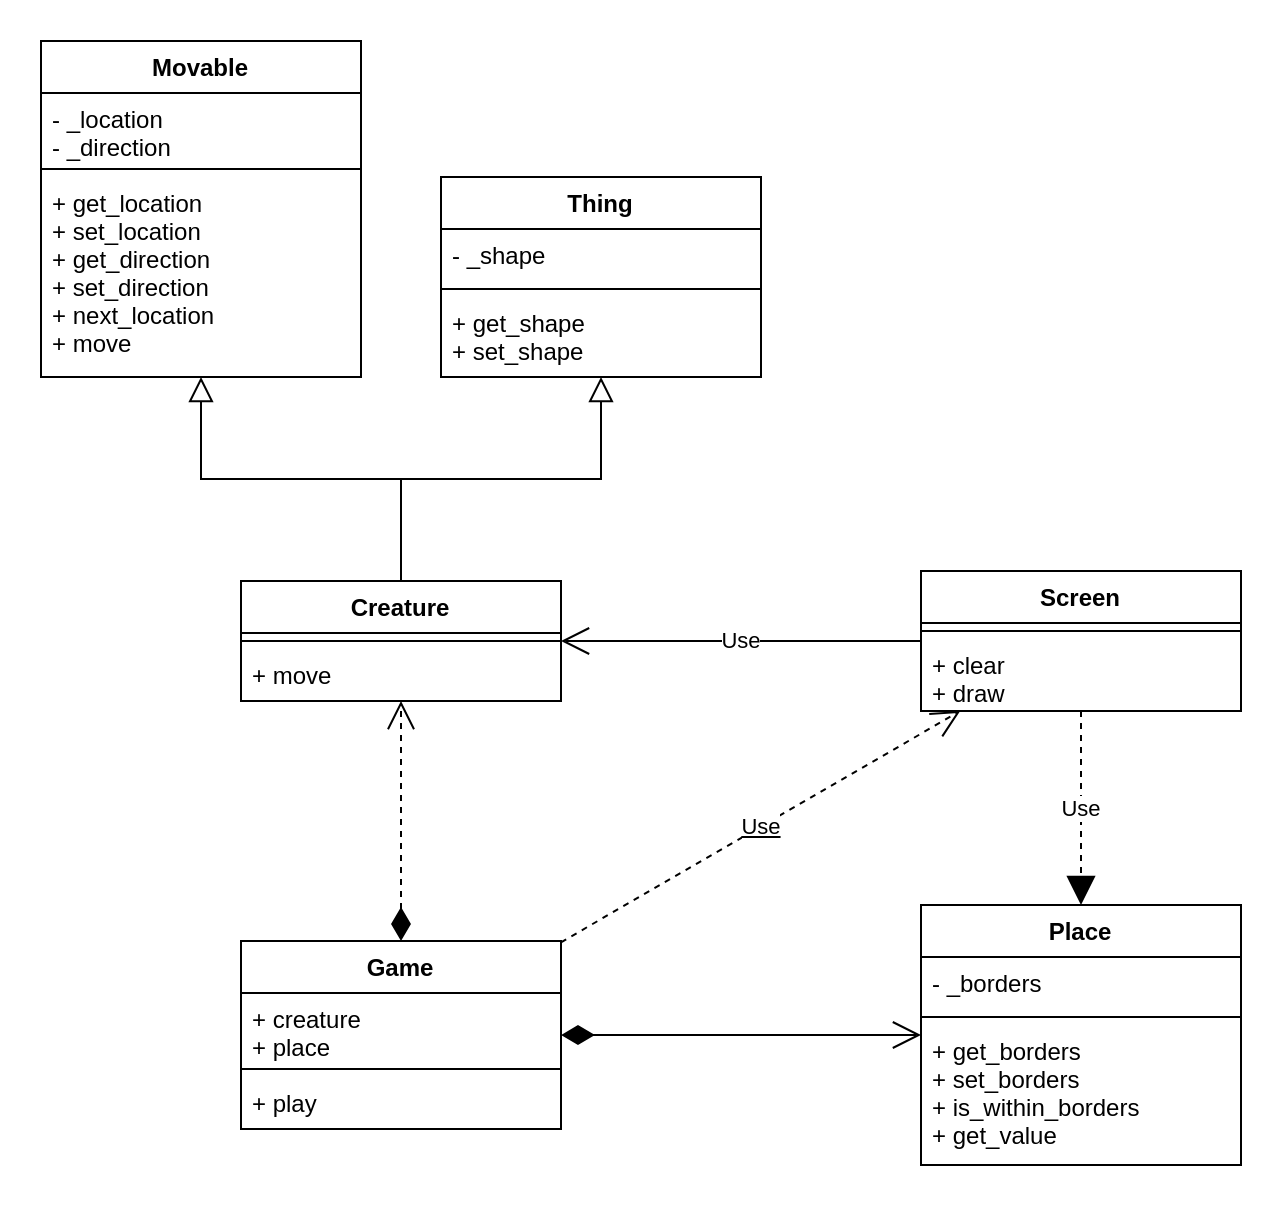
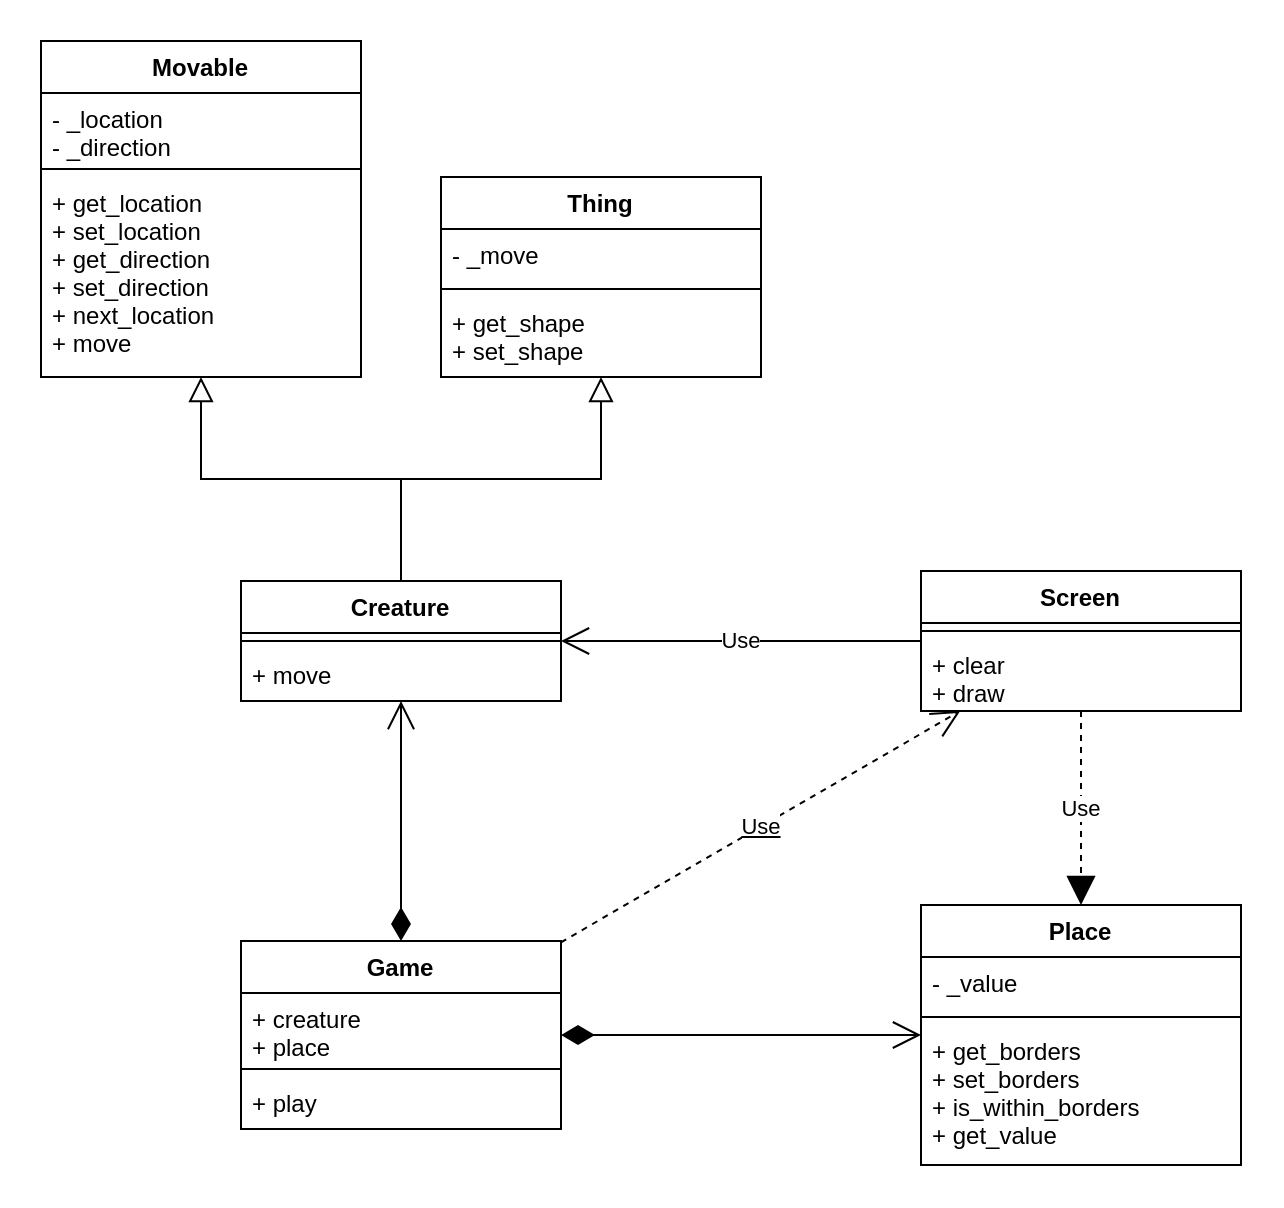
(503, 256) -> (496, 256)
(401, 805) -> (401, 805)
(996, 984) -> (980, 984)
